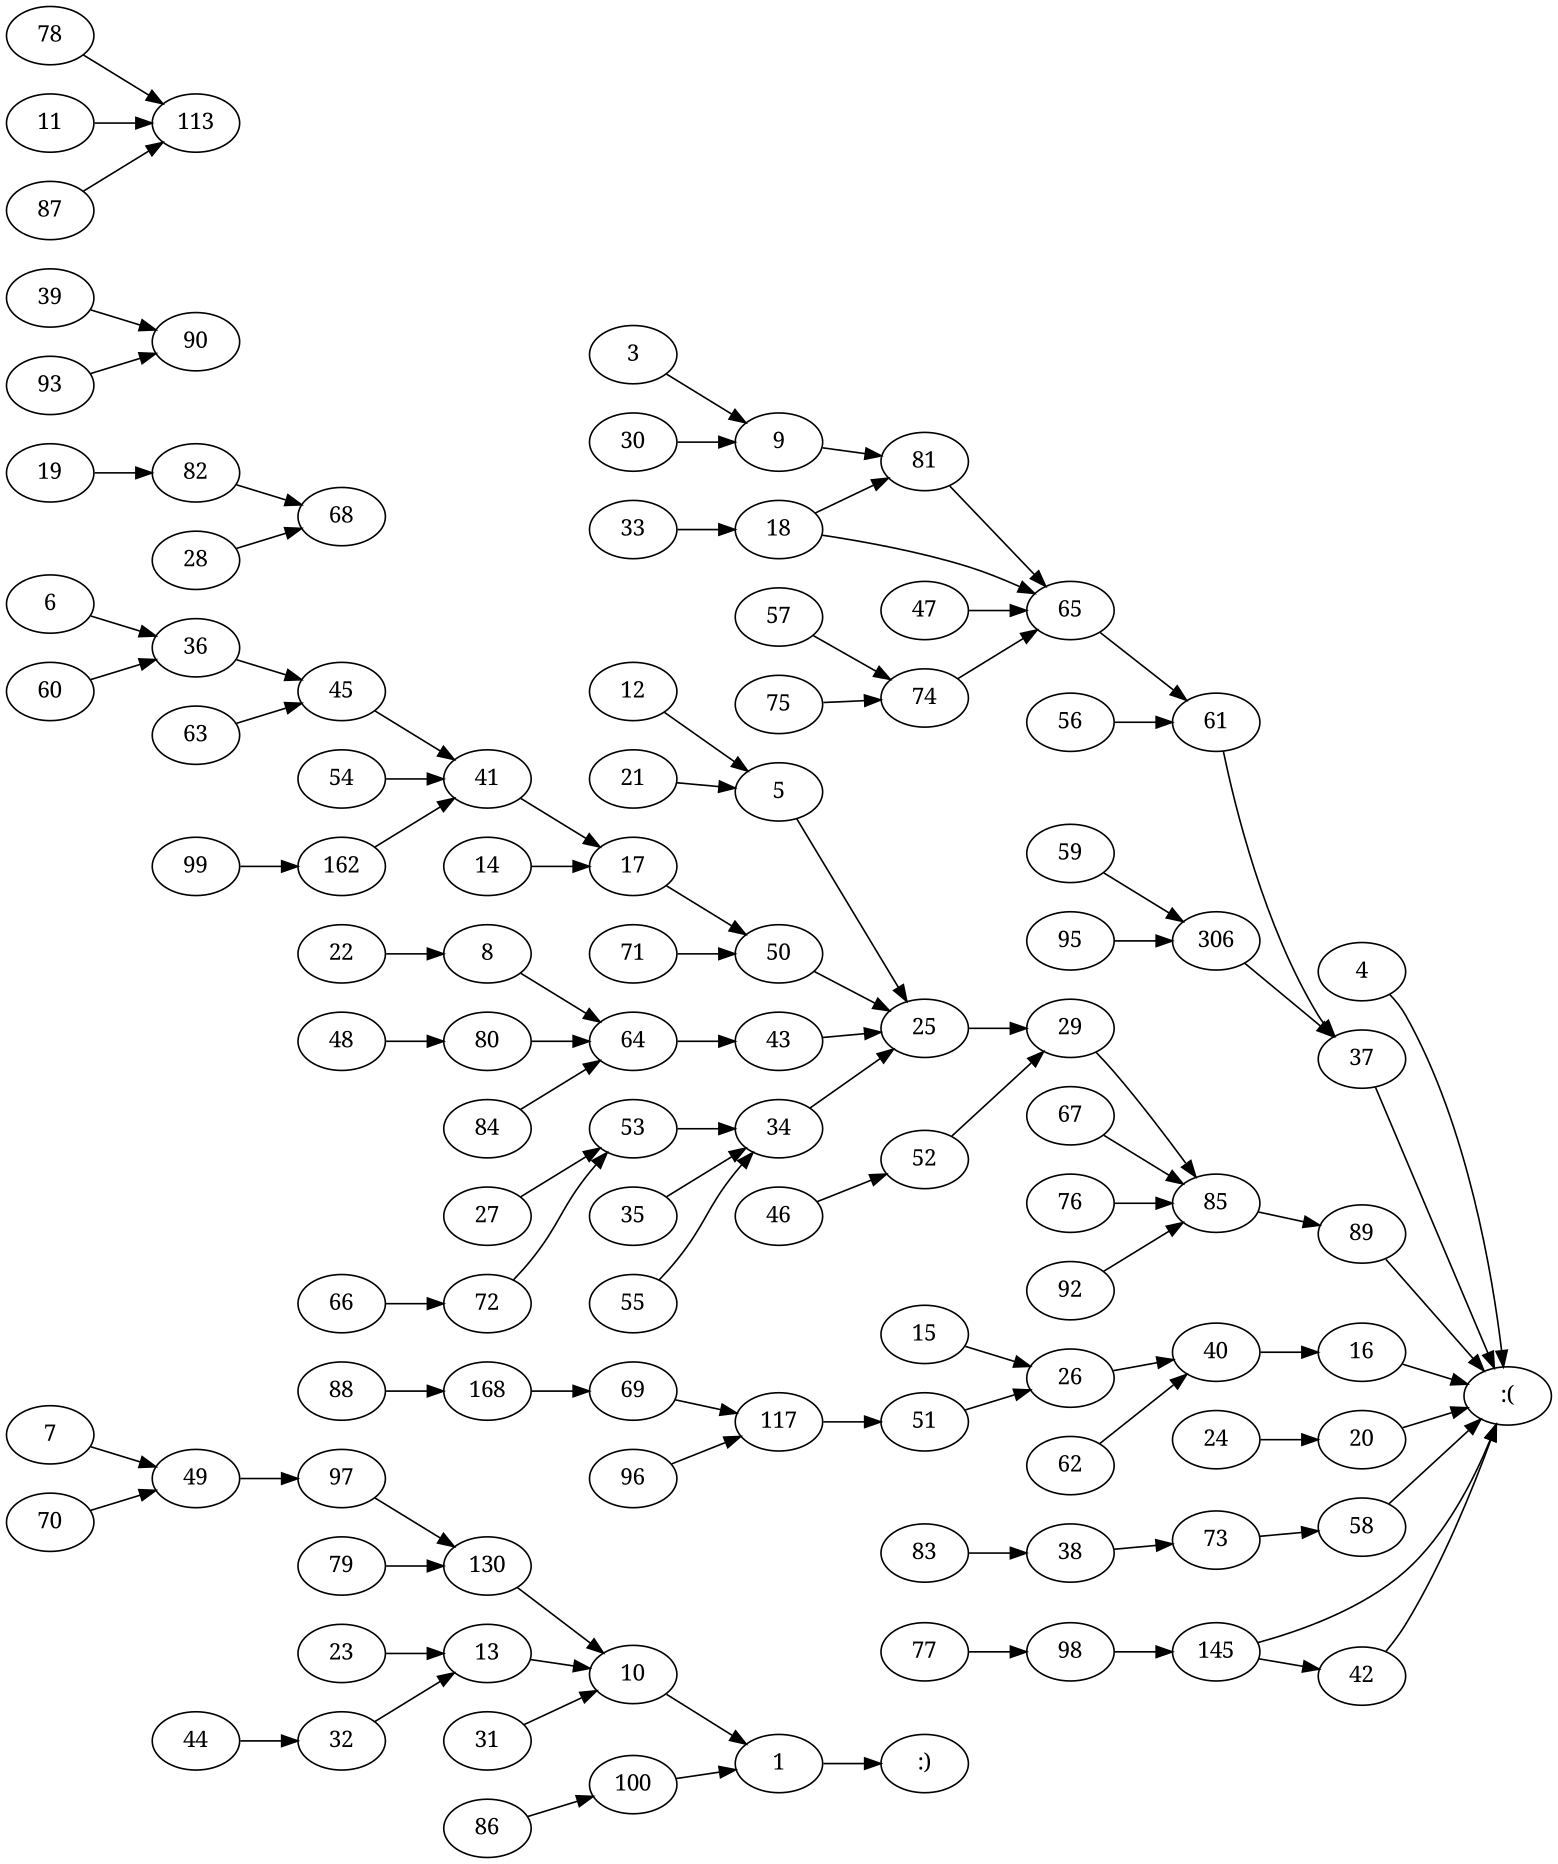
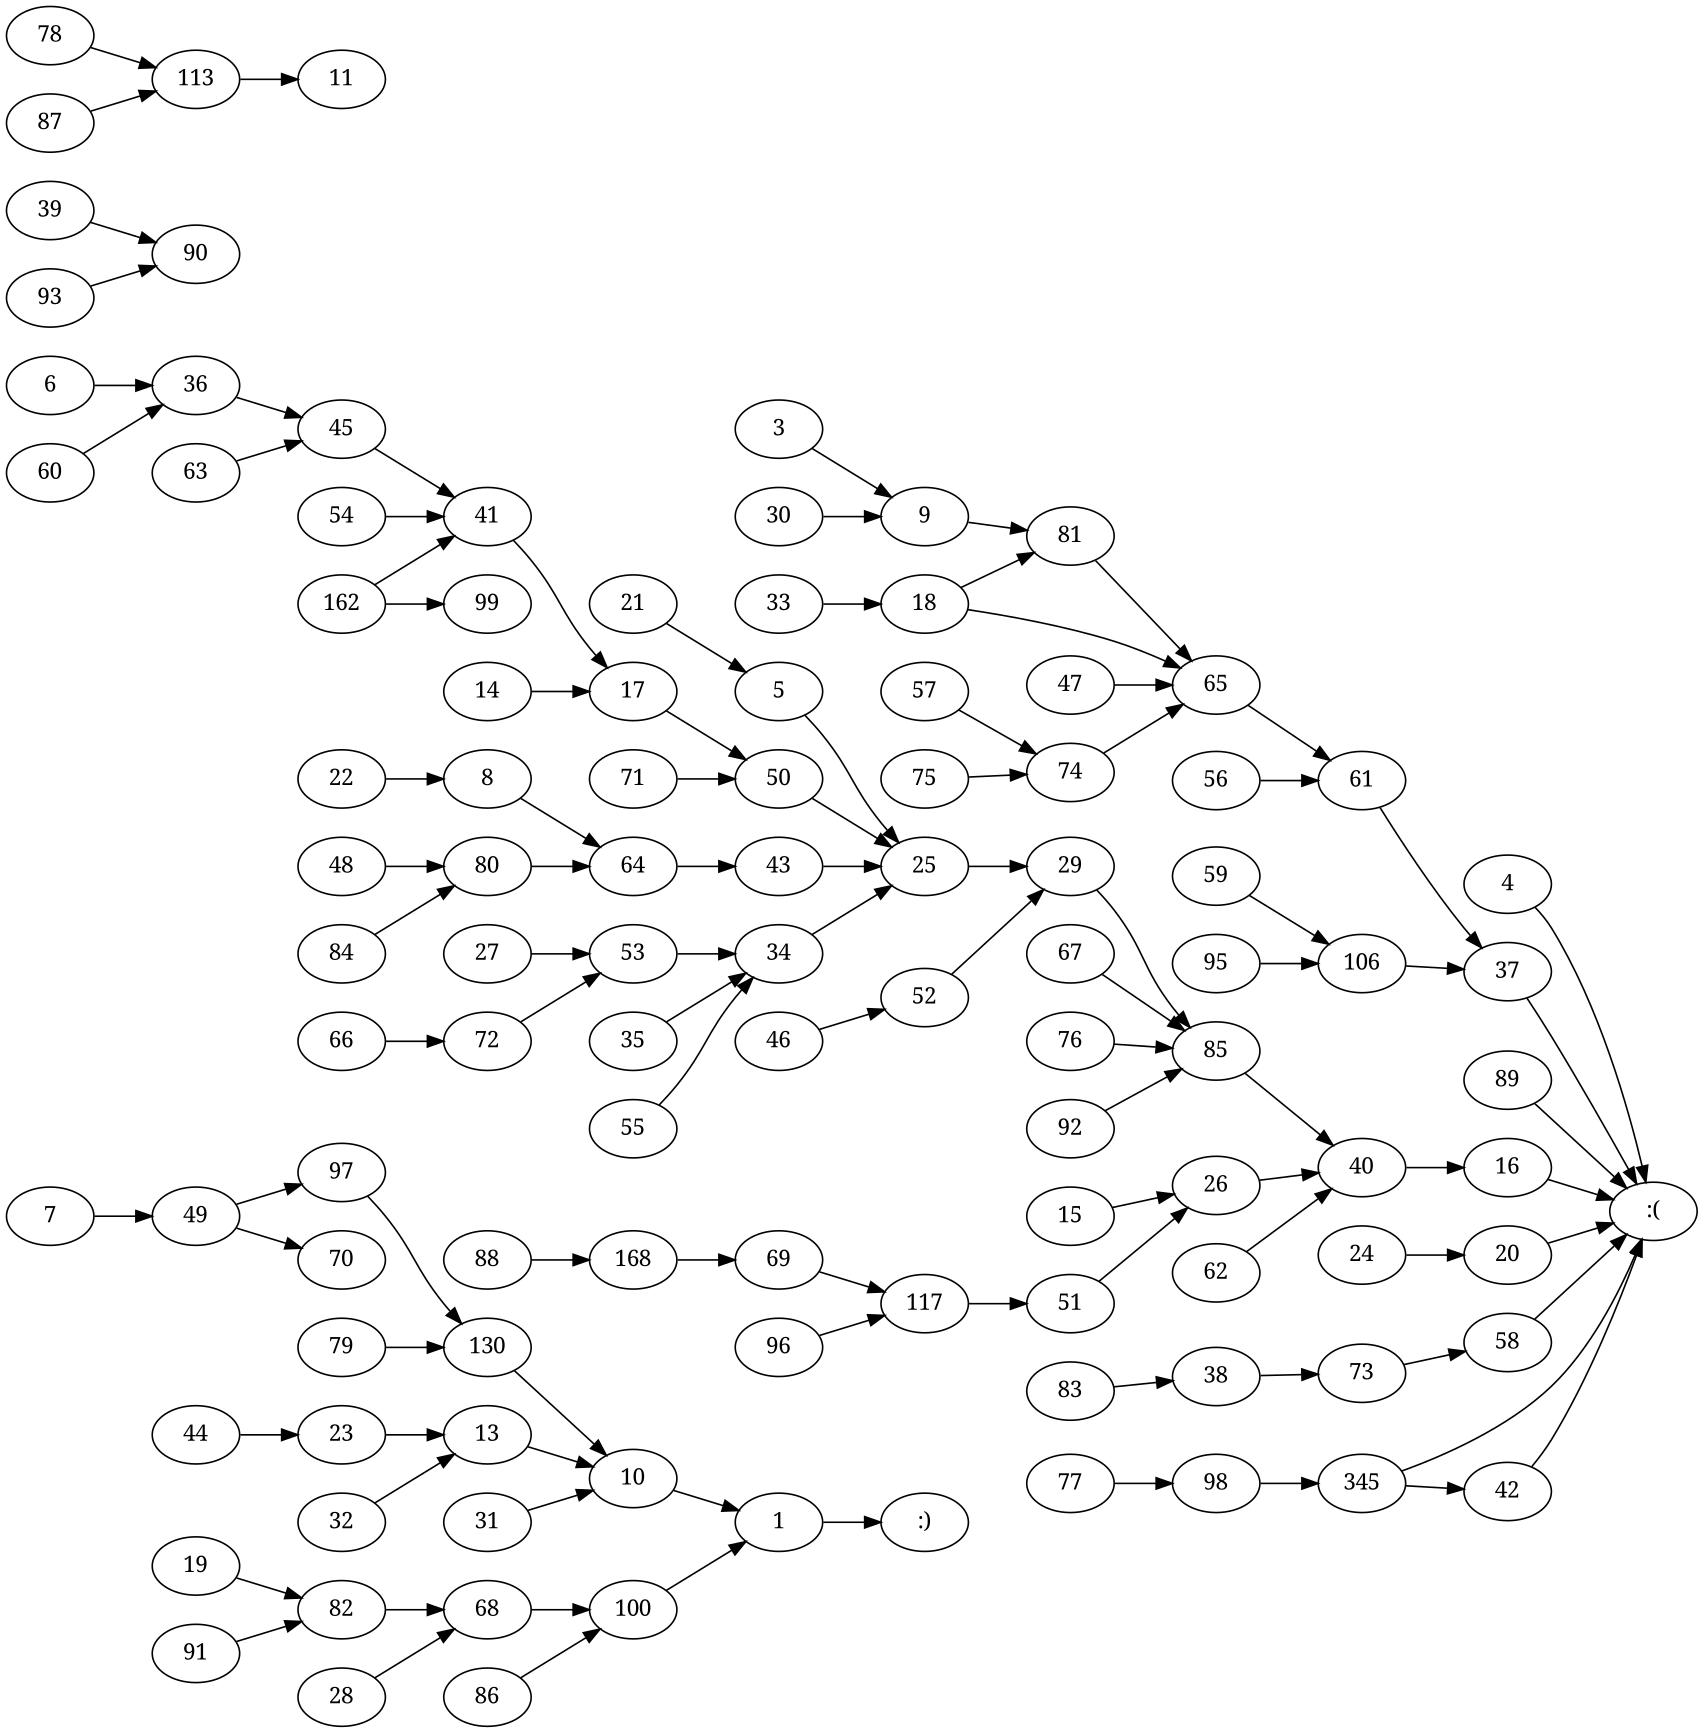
(115, 123) -> (261, 79)
(633, 692) -> none
(261, 866) -> (407, 604)
(1216, 941) -> (1362, 964)
(553, 1089) -> (408, 914)
(1281, 1217) -> (1283, 1104)
(115, 1503) -> (261, 1236)
none -> (552, 1610)
(1216, 1652) -> (1362, 1483)
none -> (196, 1653)
(261, 1741) -> (261, 1435)
